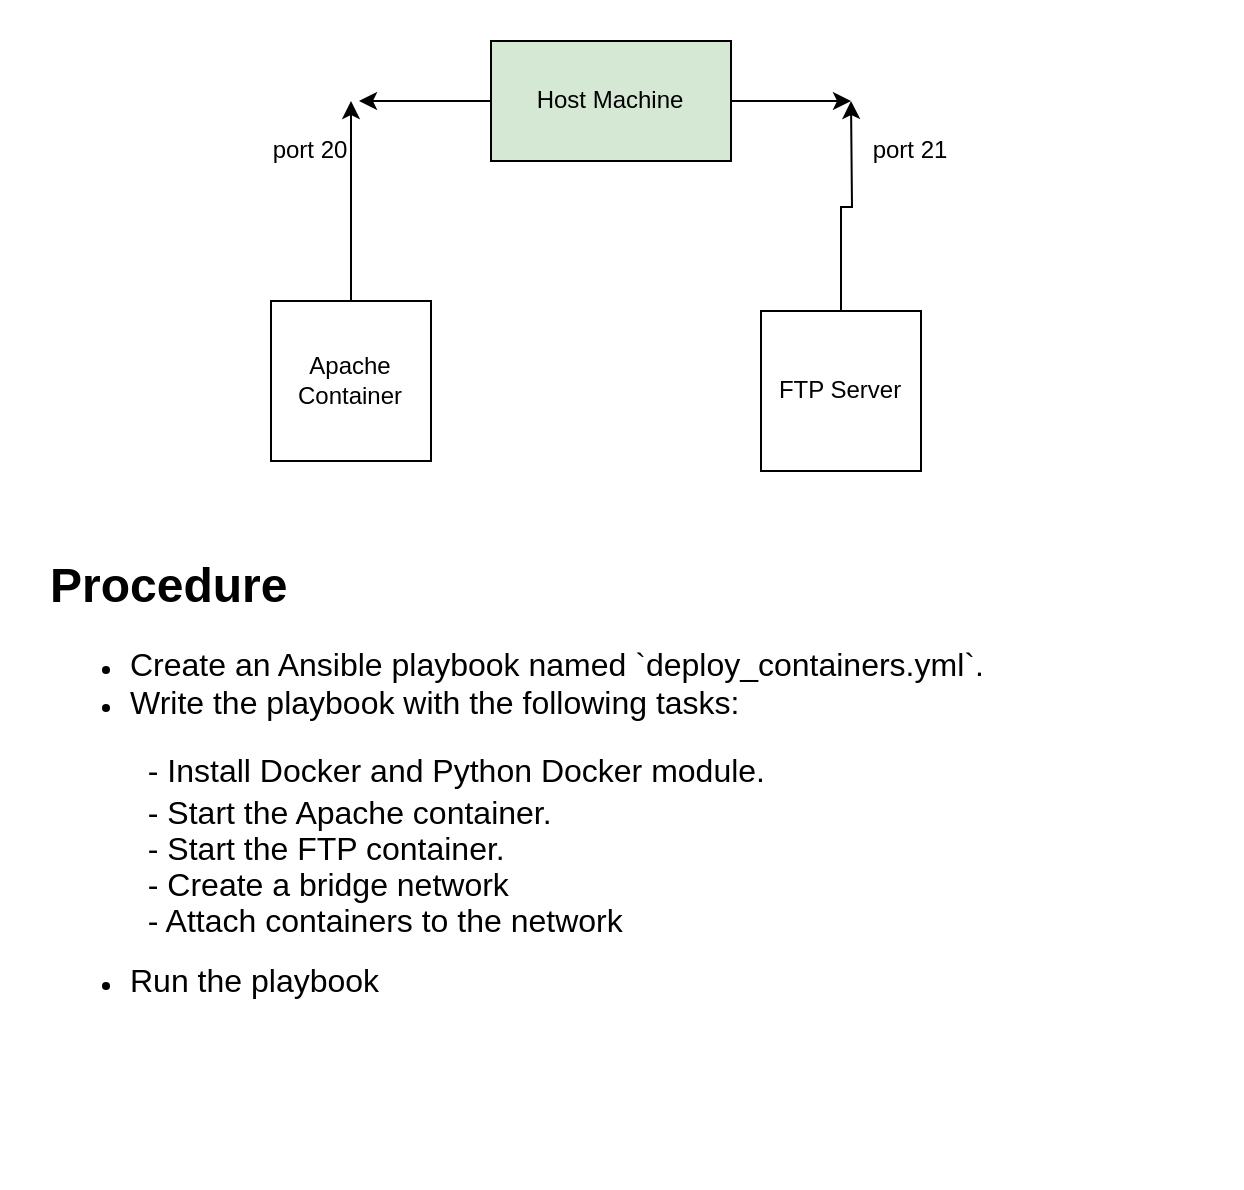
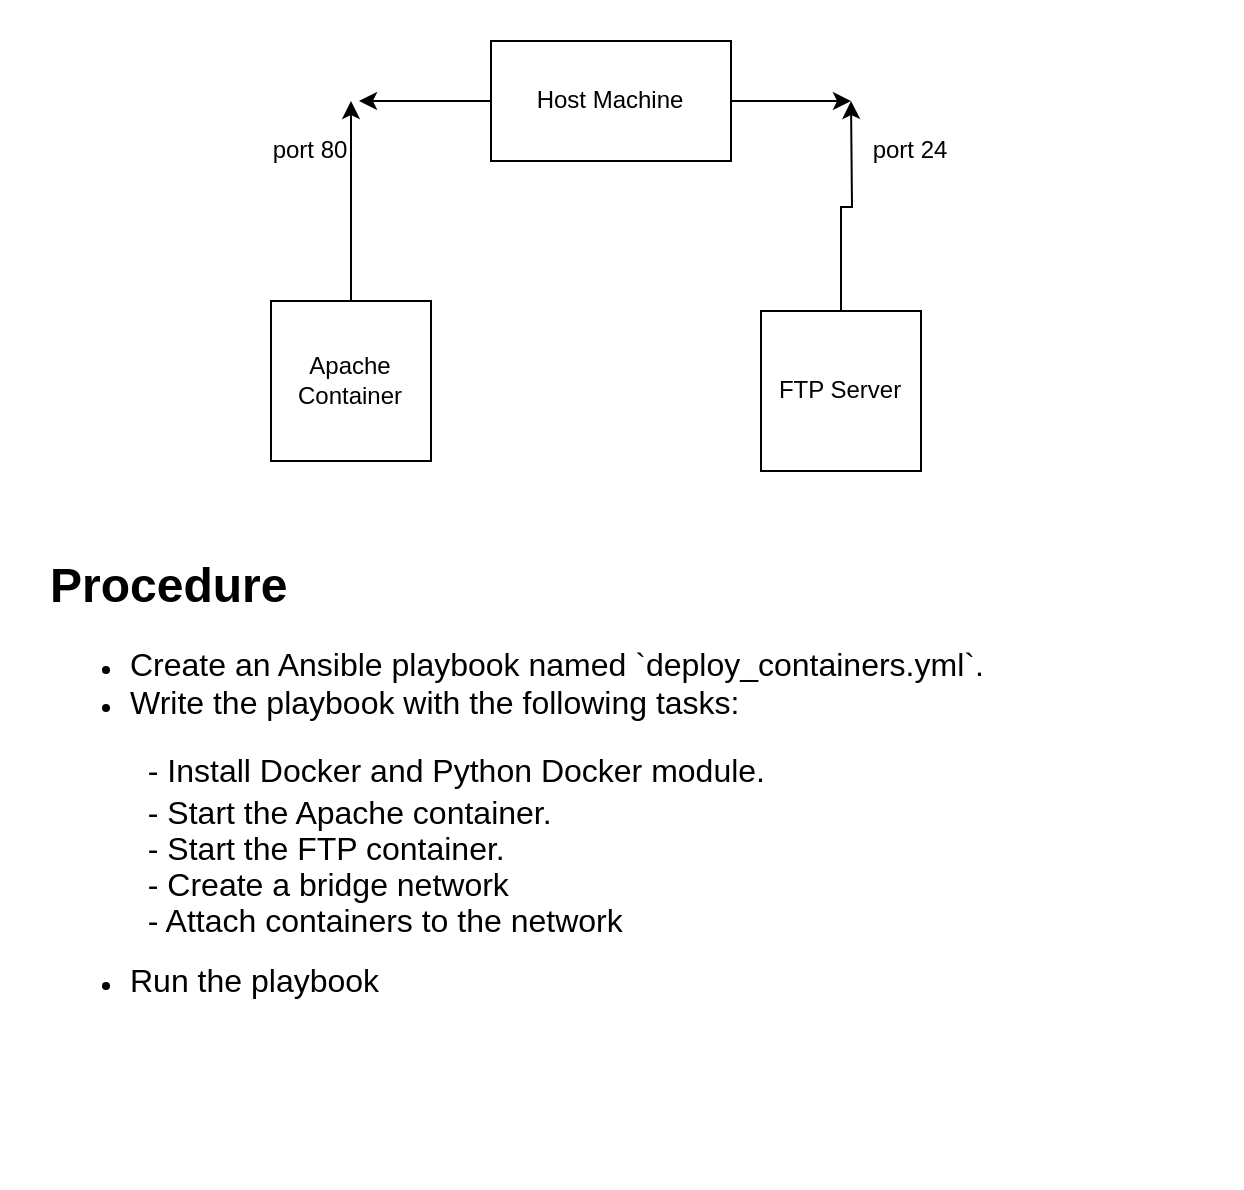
(611, 101) -> (611, 101)
(311, 151) -> (311, 151)
(911, 151) -> (911, 151)
